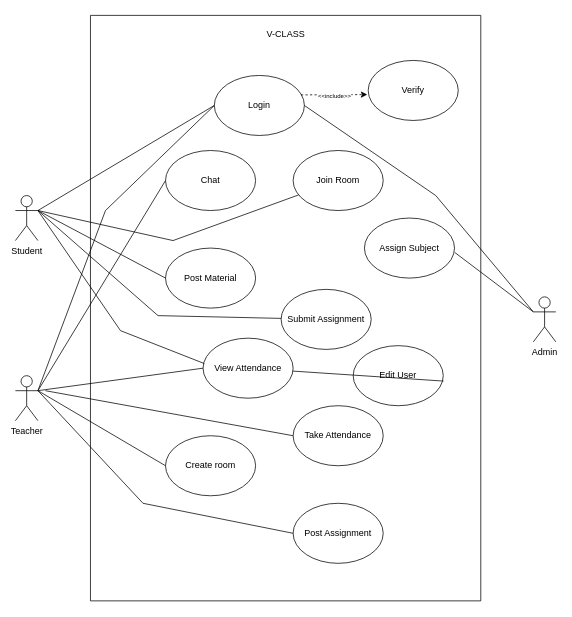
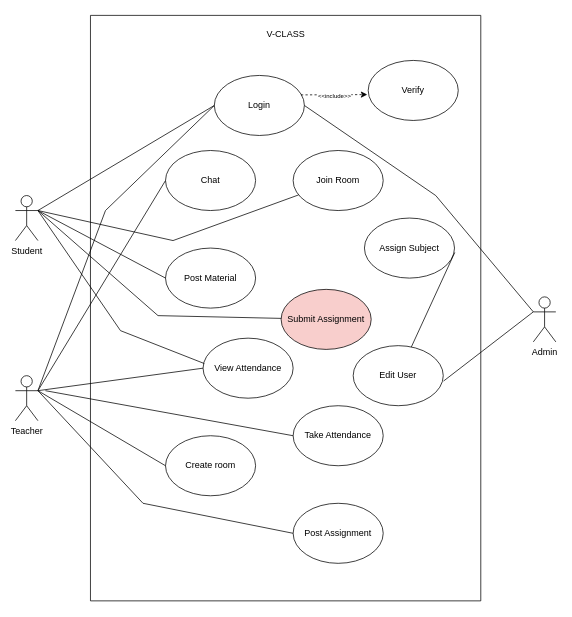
(490, 280) -> (433, 299)
(326, 319) -> (326, 319)
(368, 376) -> (487, 347)
